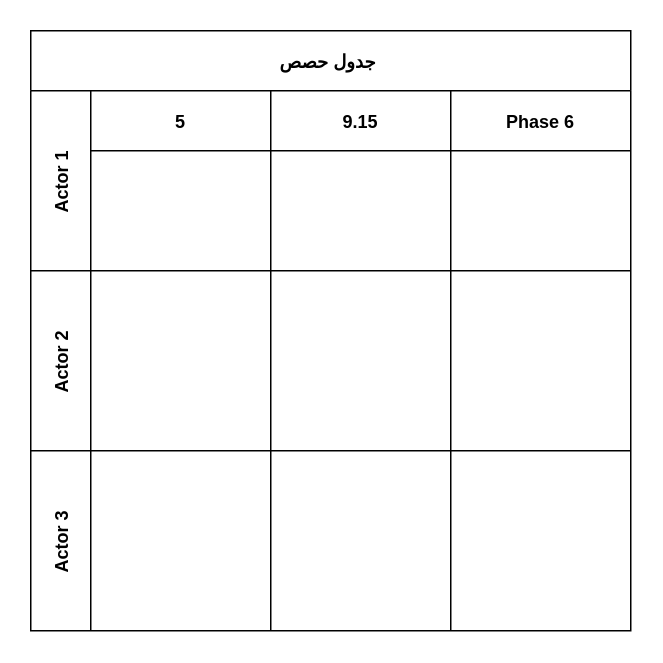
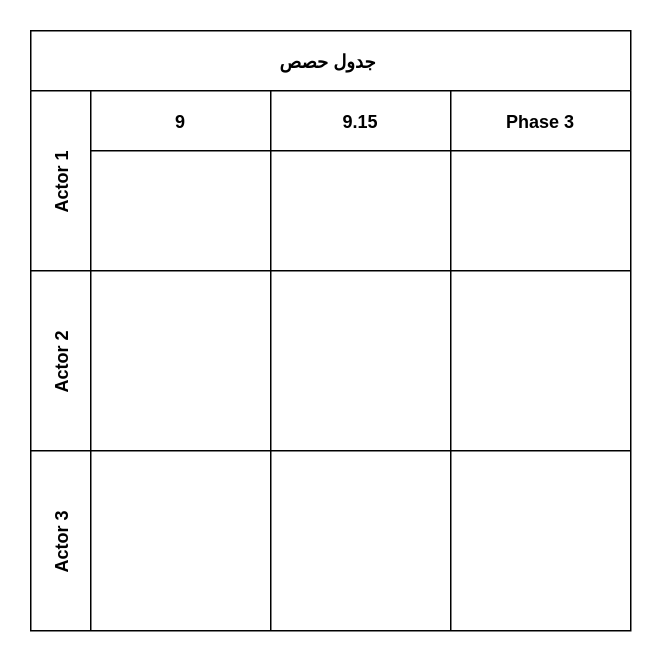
(180, 122) -> (180, 122)
(540, 122) -> (540, 122)
